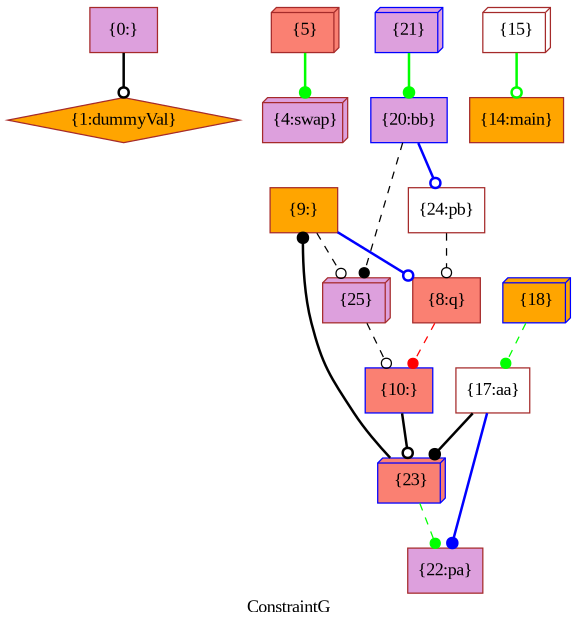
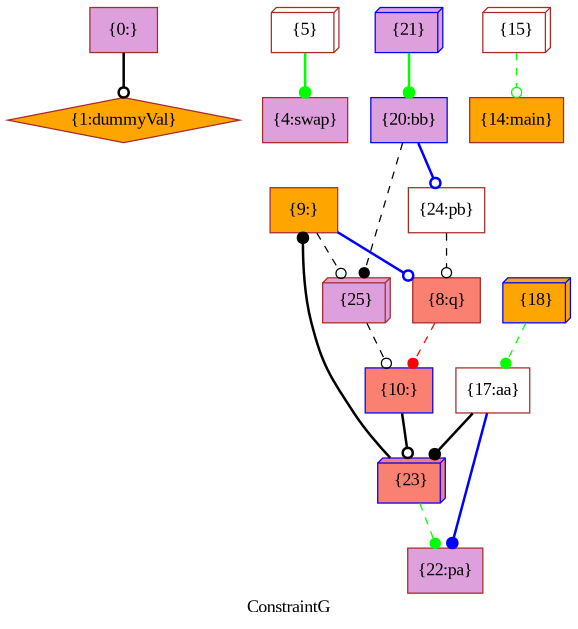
(305, 30) -> (305, 30)
(517, 70) -> (517, 70)
(305, 120) -> (305, 120)
